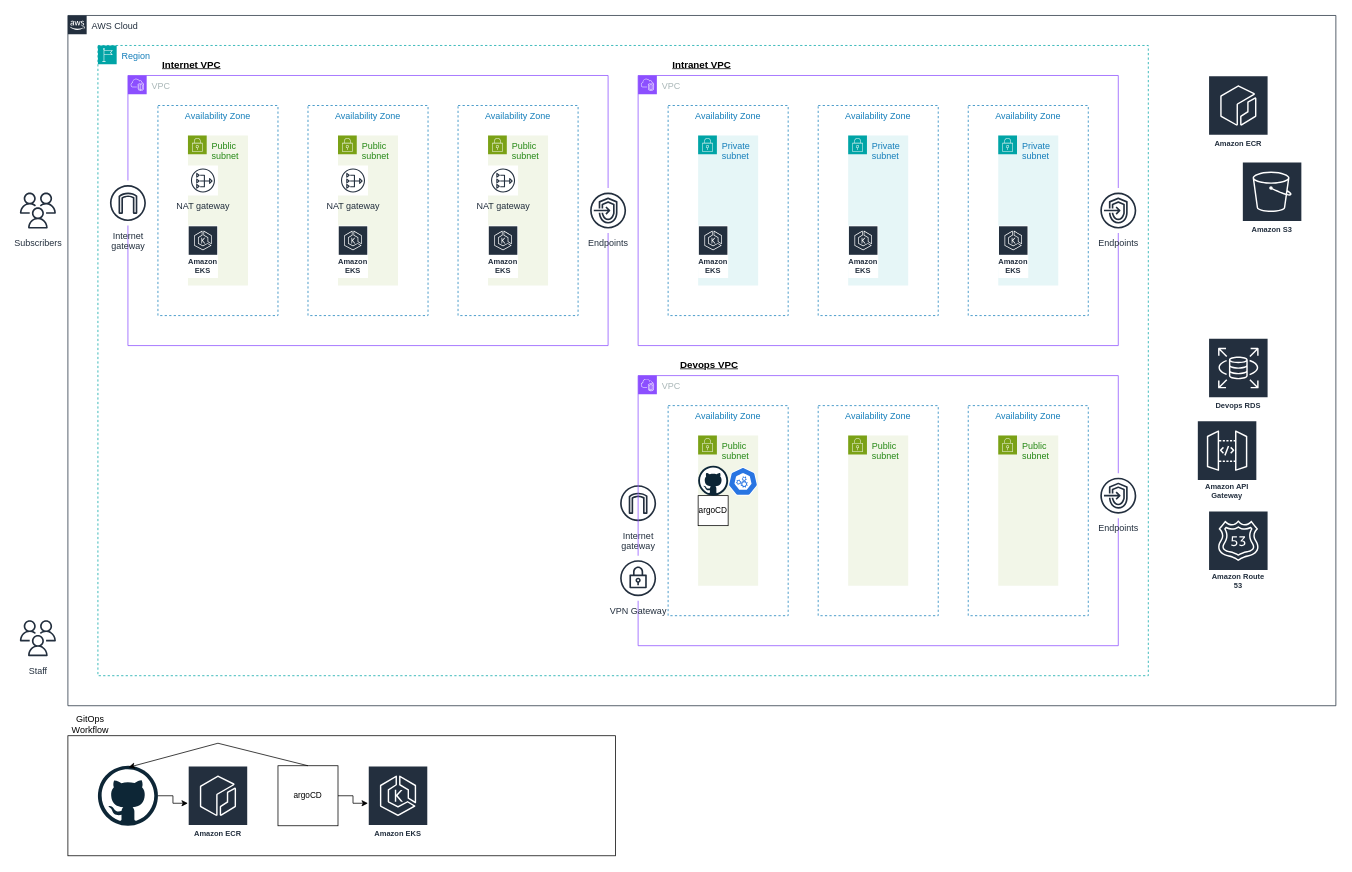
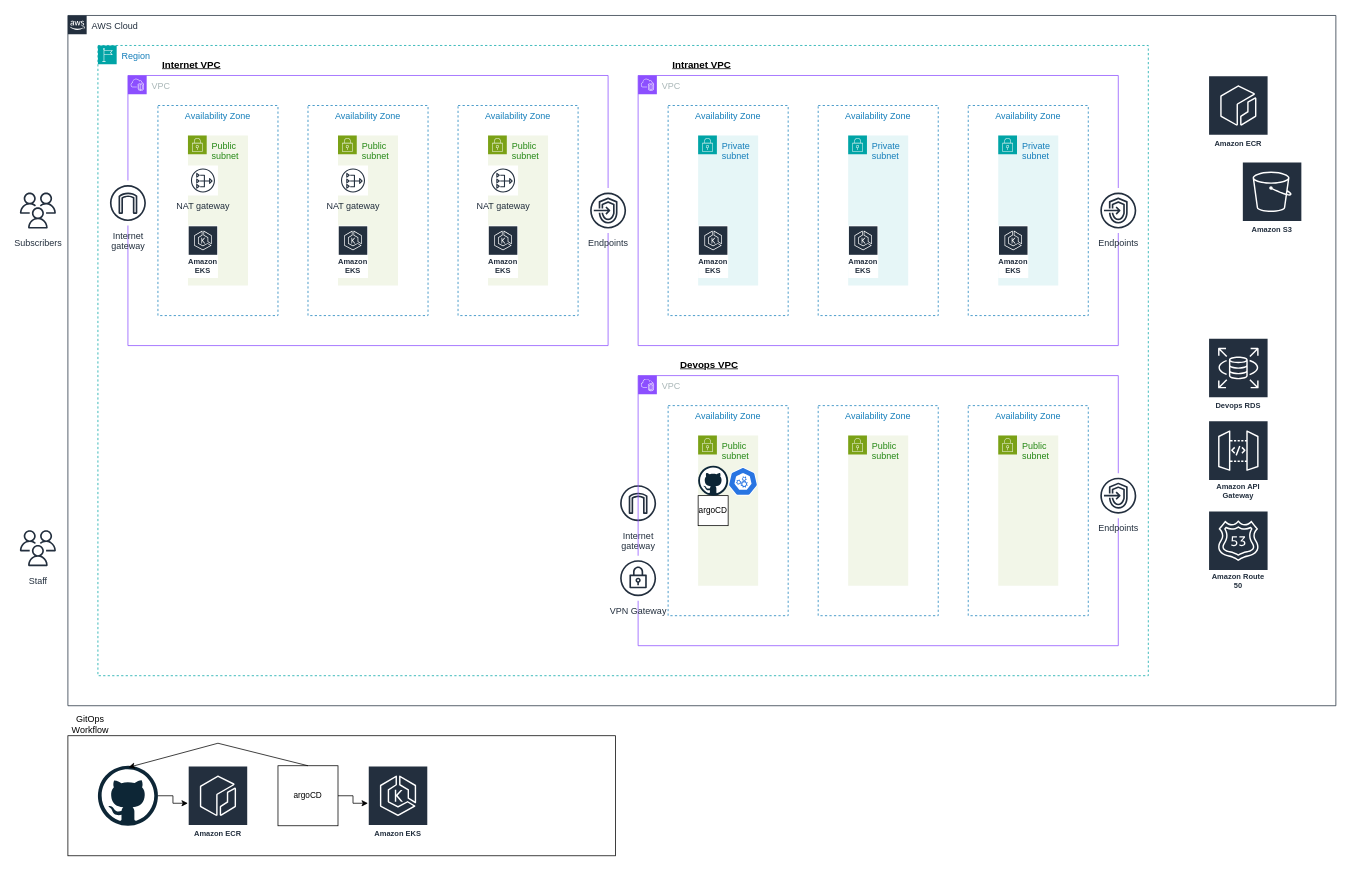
(1227, 462) -> (1238, 462)
(1238, 581) -> (1238, 581)
(38, 638) -> (38, 548)
